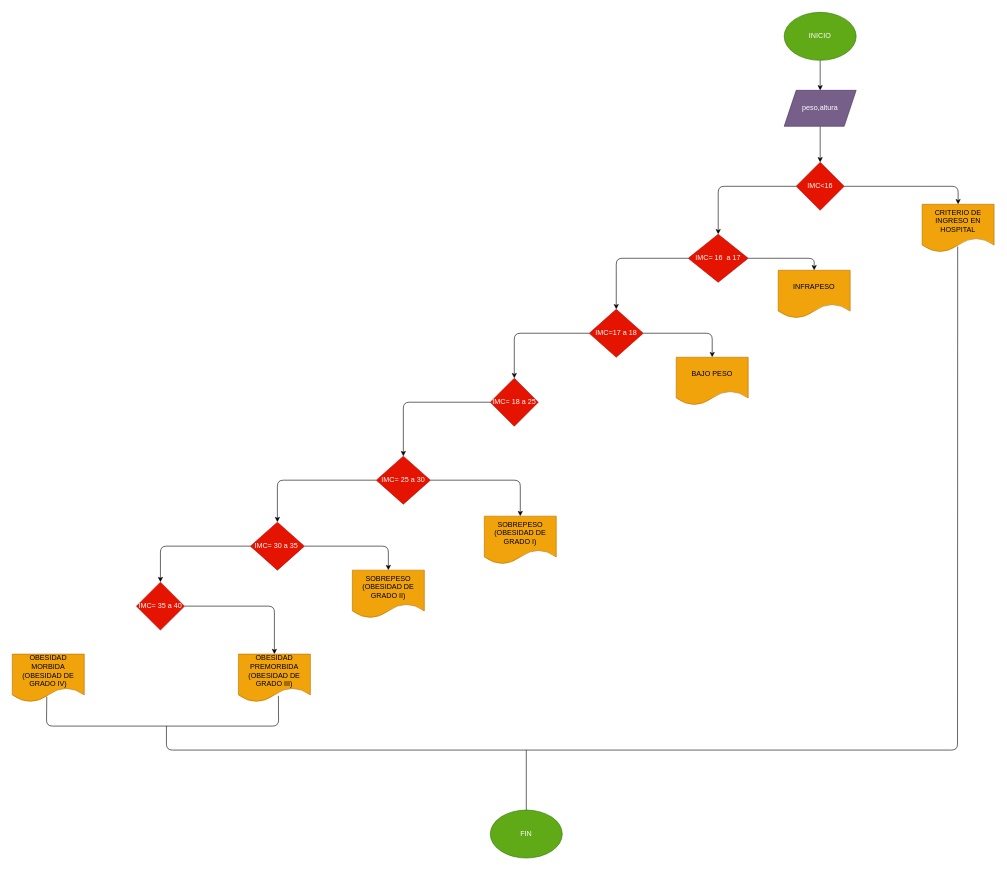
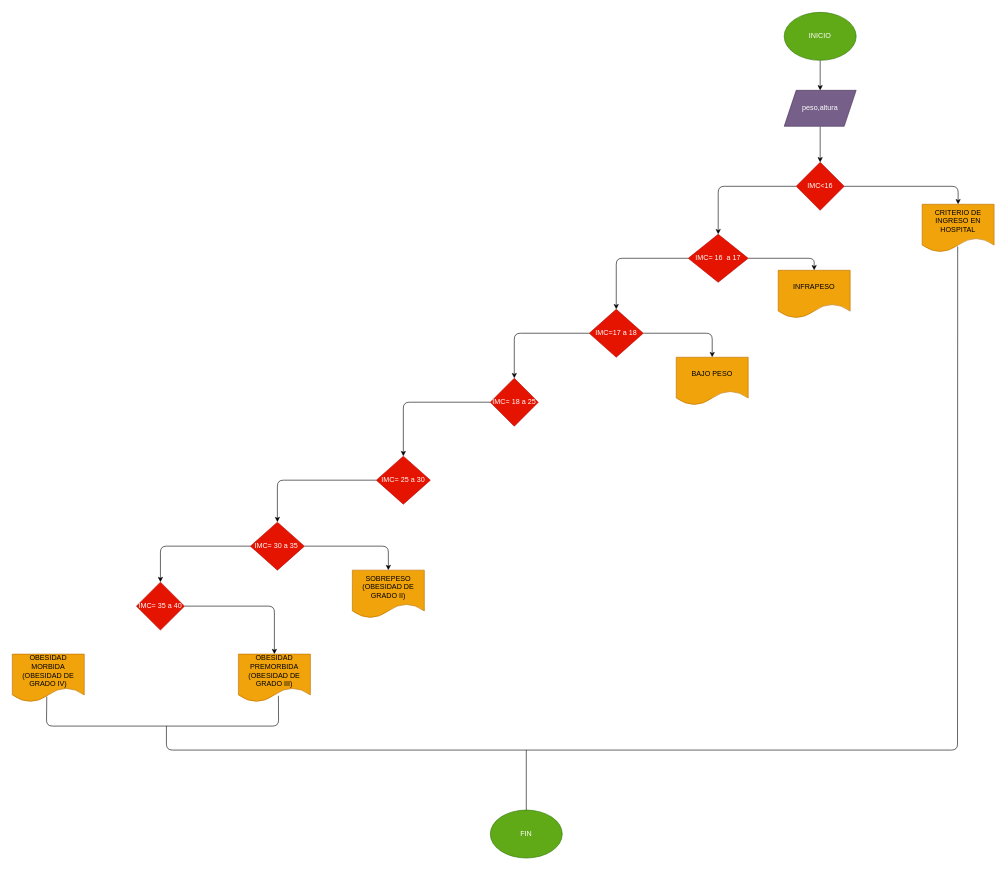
(518, 481) -> none
(521, 540) -> none
